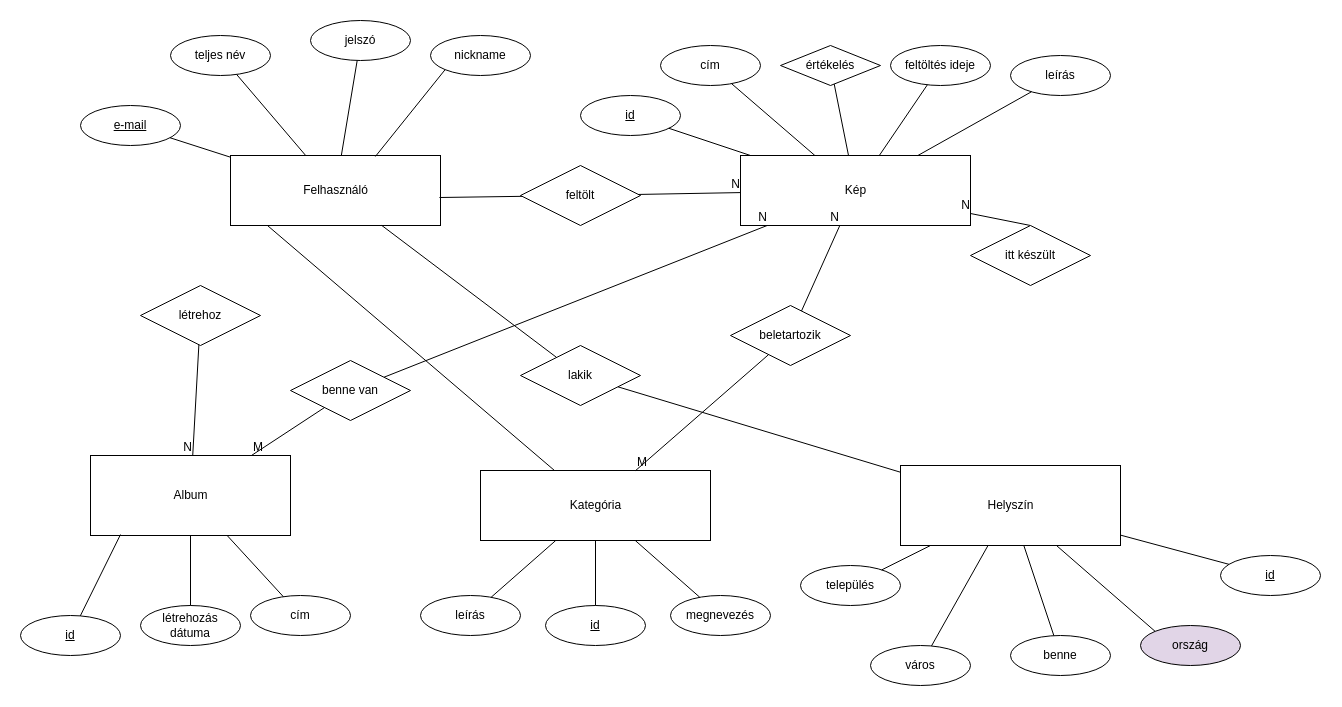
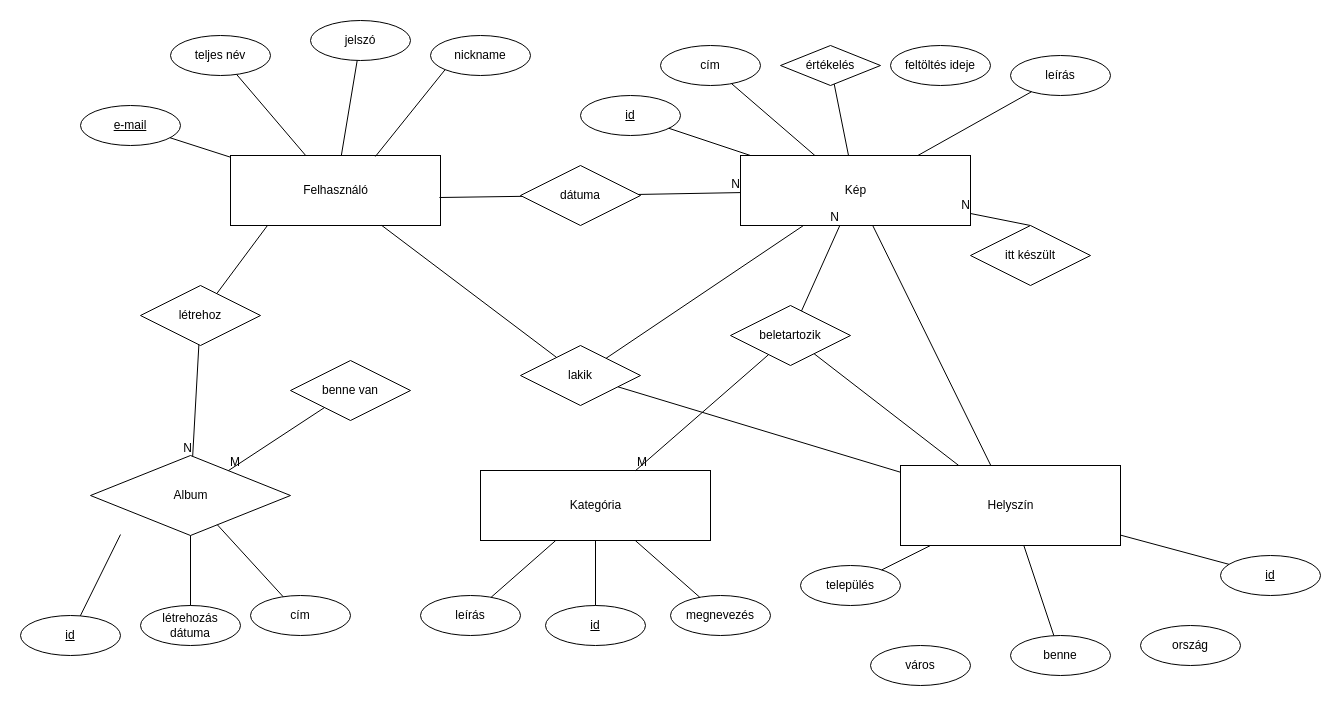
(903, 121) -> (705, 292)
(581, 196) -> (581, 196)
(576, 301) -> none
(411, 348) -> (242, 260)
(191, 496) -> (191, 496)
(1106, 588) -> (932, 346)
(960, 595) -> (886, 410)
(1191, 646) -> (1191, 646)
